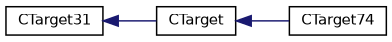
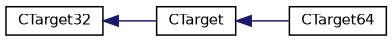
(54, 21) -> (54, 21)
(338, 21) -> (338, 21)
